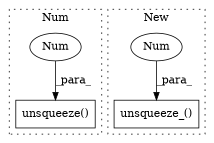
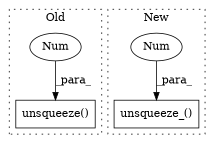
(56, 18) -> (56, 18)
